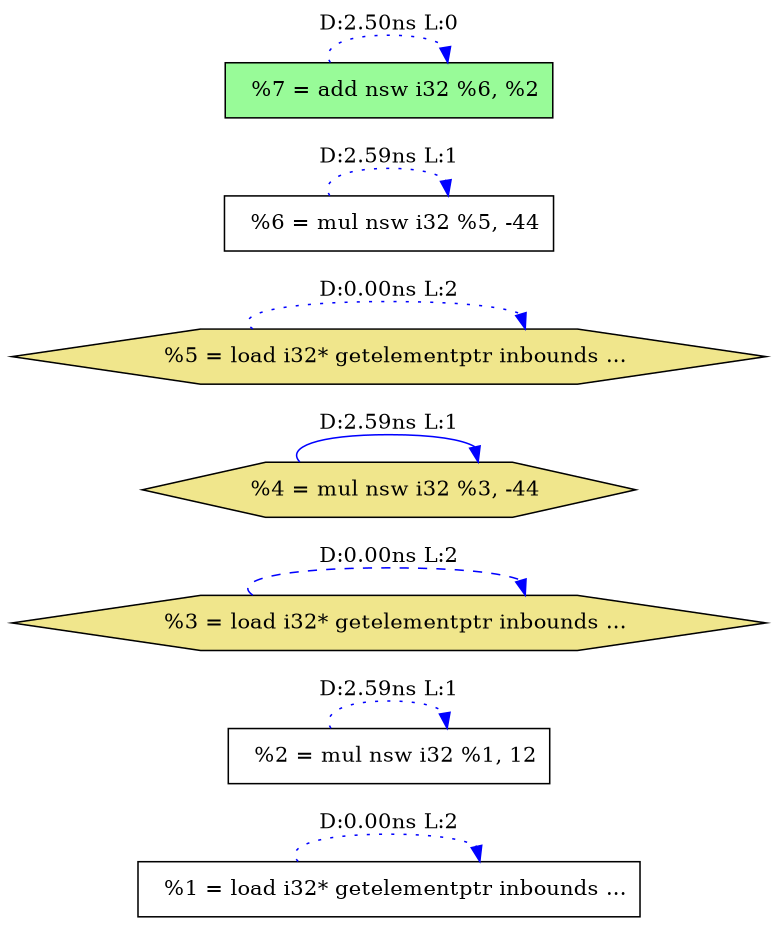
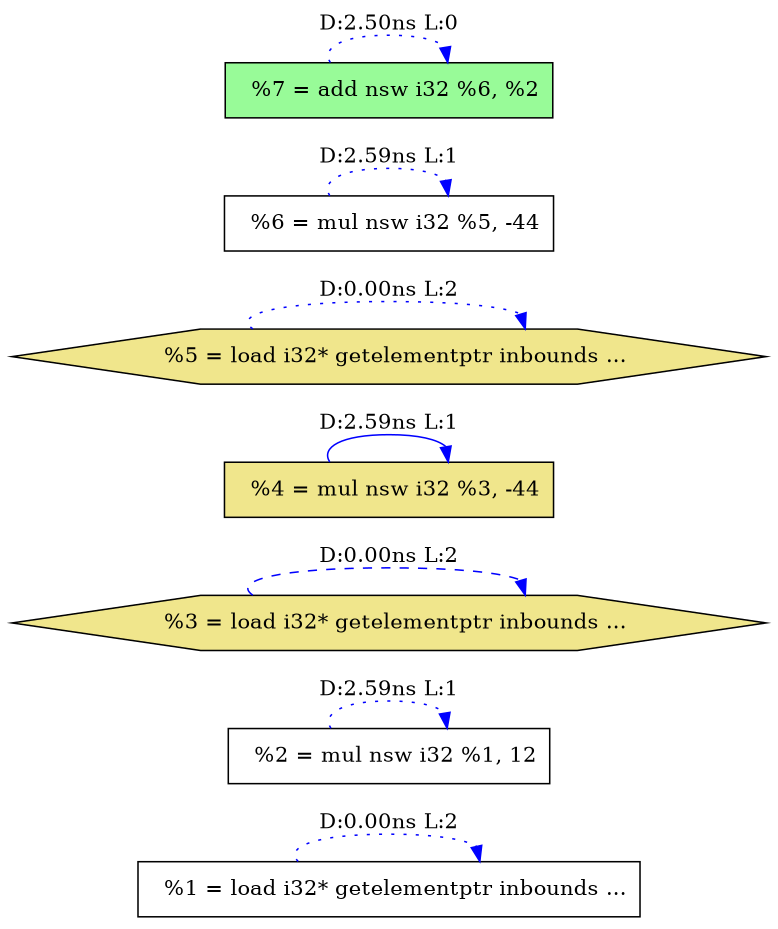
(389, 490) -> (389, 490)
